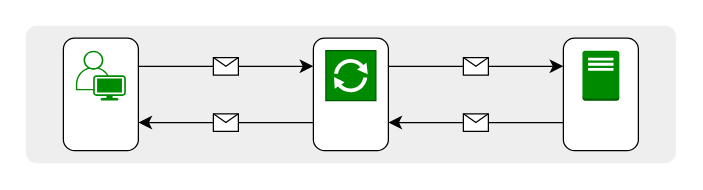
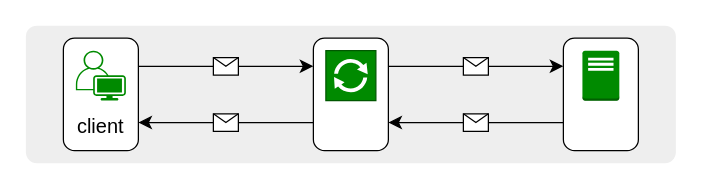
none -> (101, 126)
